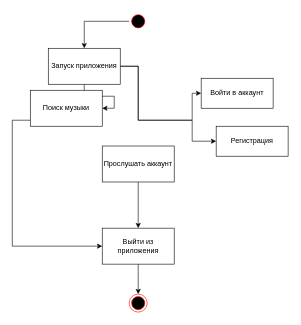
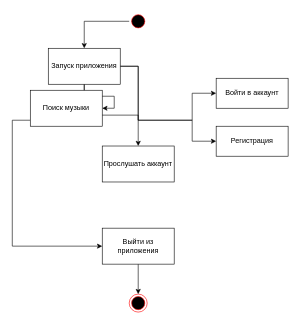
(237, 93) -> (252, 93)
none -> (138, 140)
(138, 222) -> none
